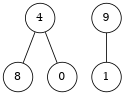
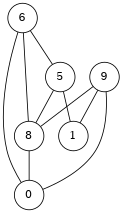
(40, 18) -> (23, 18)
none -> (60, 77)
none -> (72, 103)
none -> (94, 153)
none -> (29, 166)
